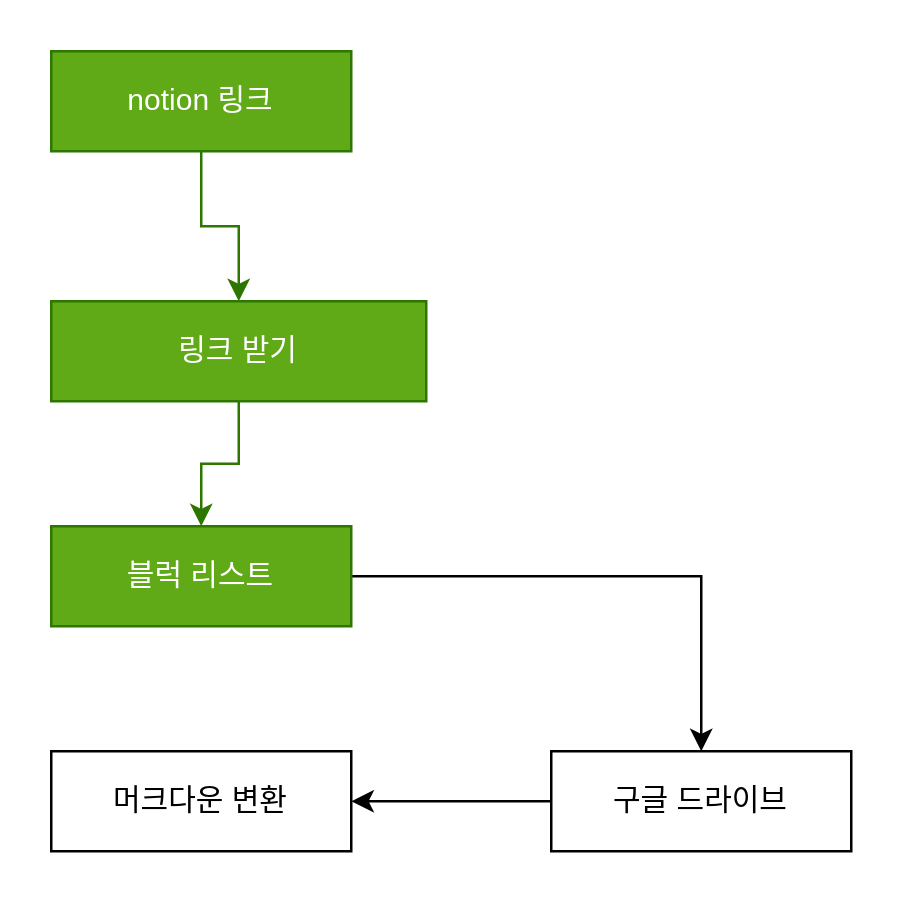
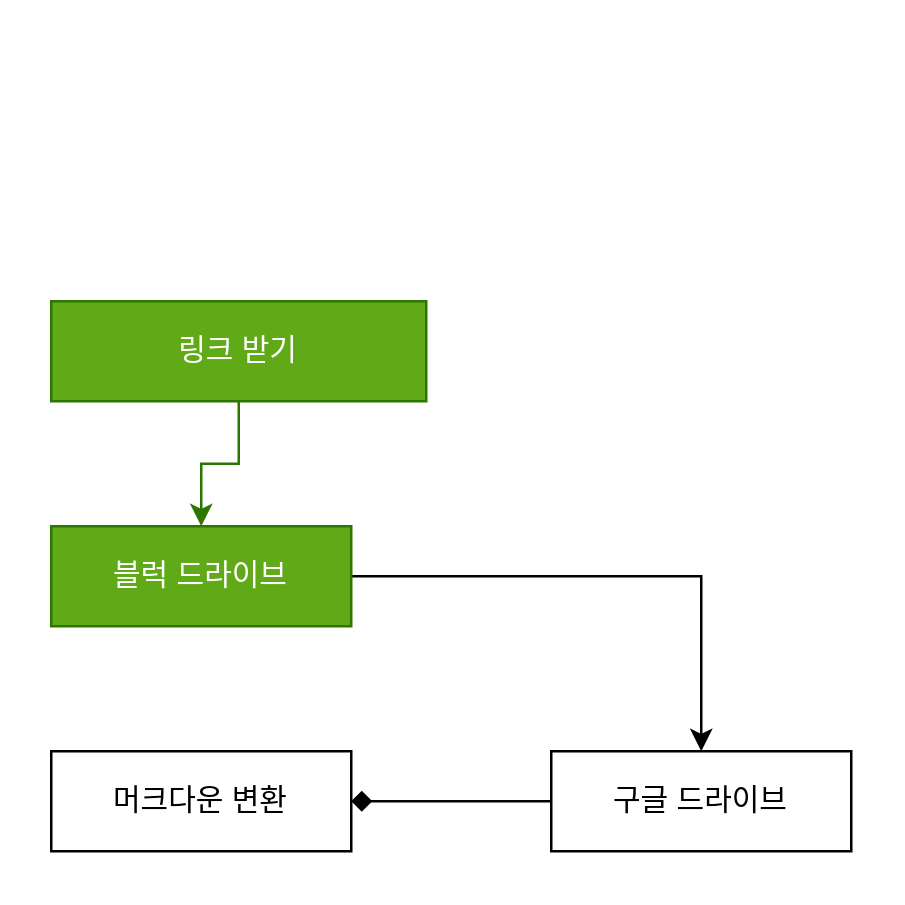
(201, 101) -> none
(211, 226) -> none
(201, 576) -> (201, 576)
(370, 801) -> (372, 801)
